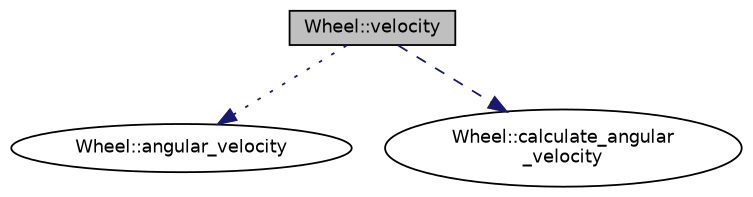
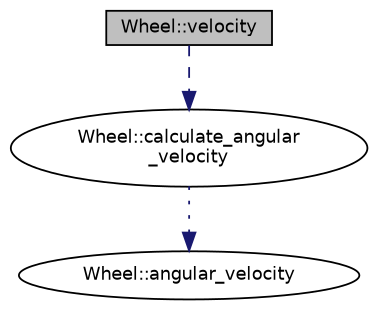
(290, 80) -> (189, 209)
